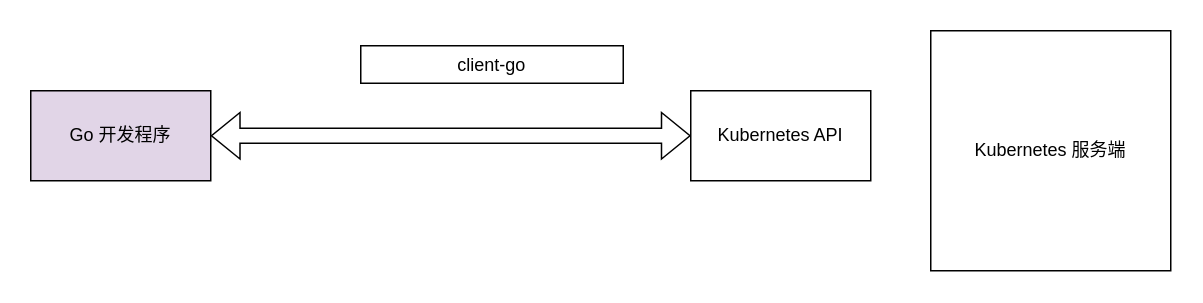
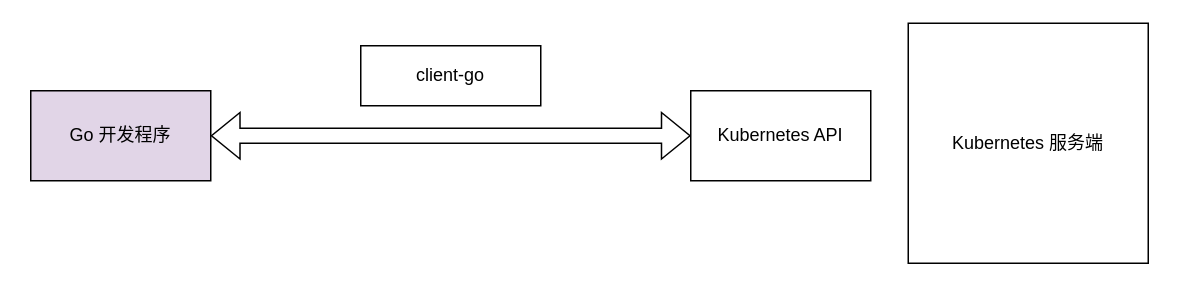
(492, 65) -> (451, 76)
(1051, 151) -> (1028, 143)
